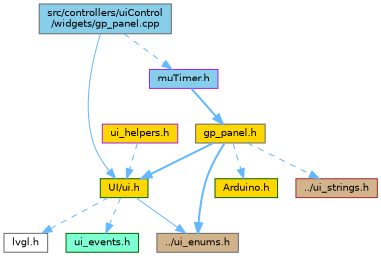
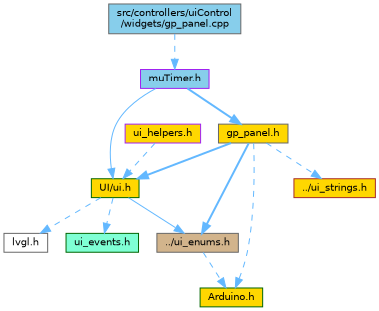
(88, 104) -> (118, 120)
(337, 188) -> (335, 188)
none -> (212, 266)
